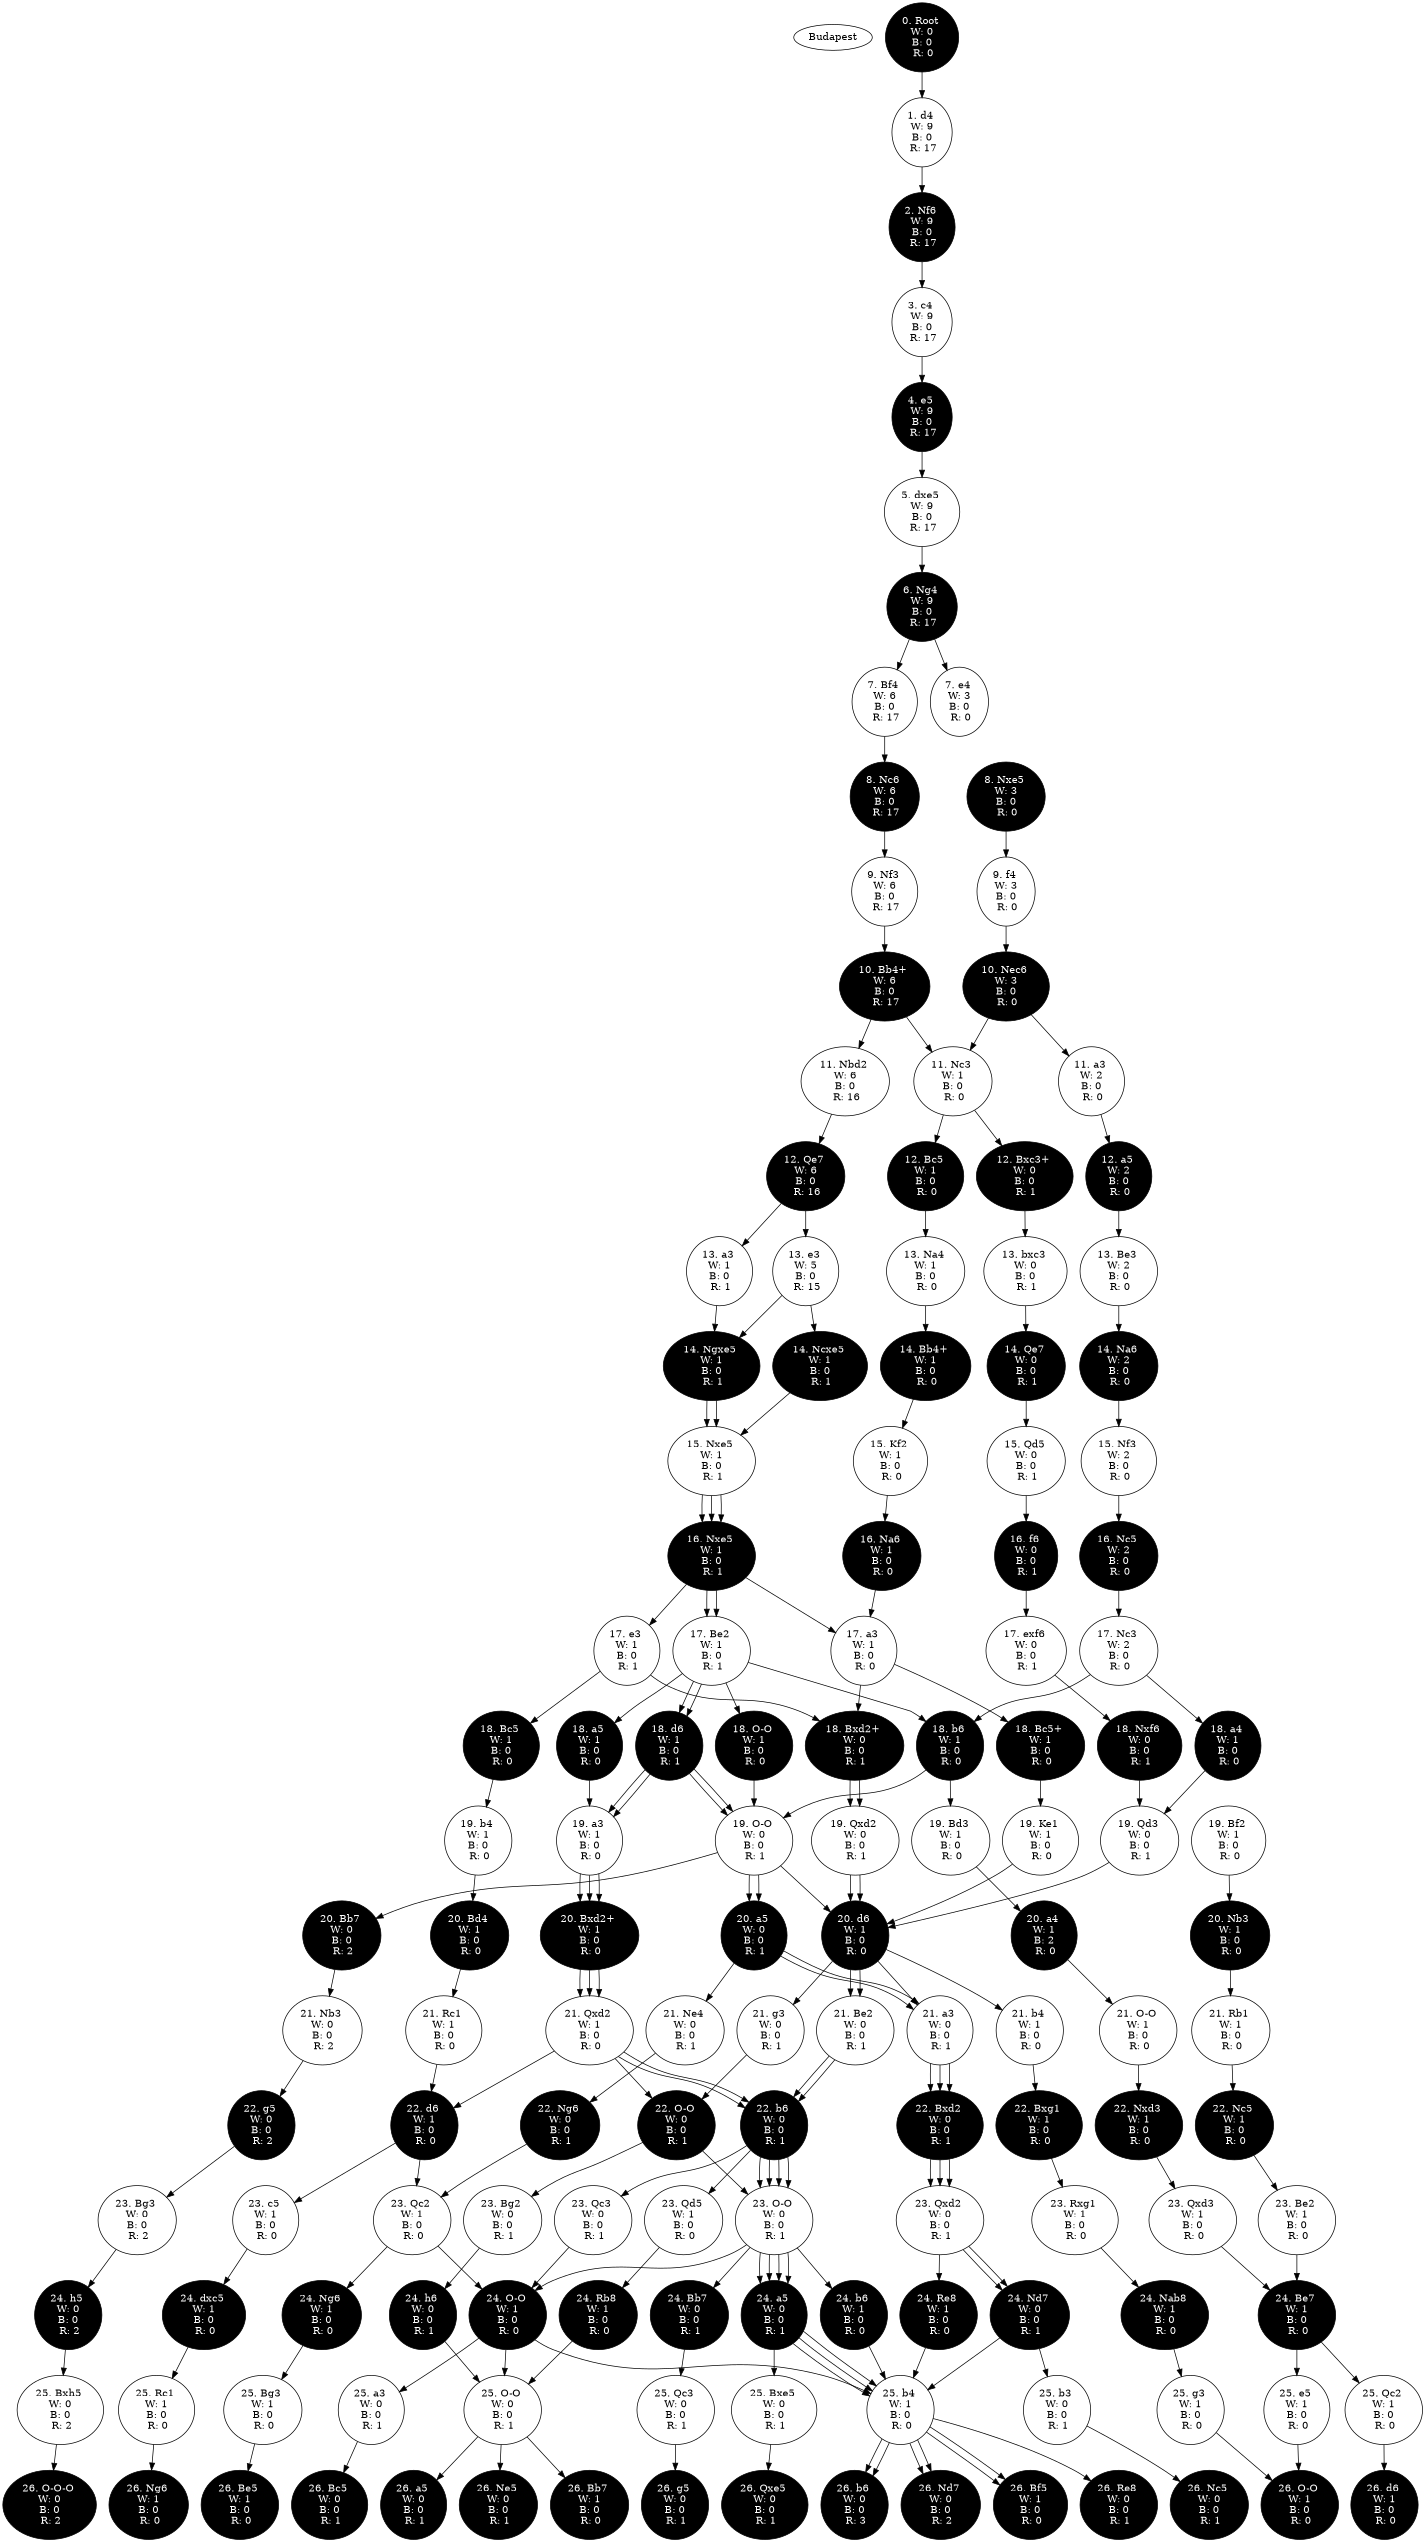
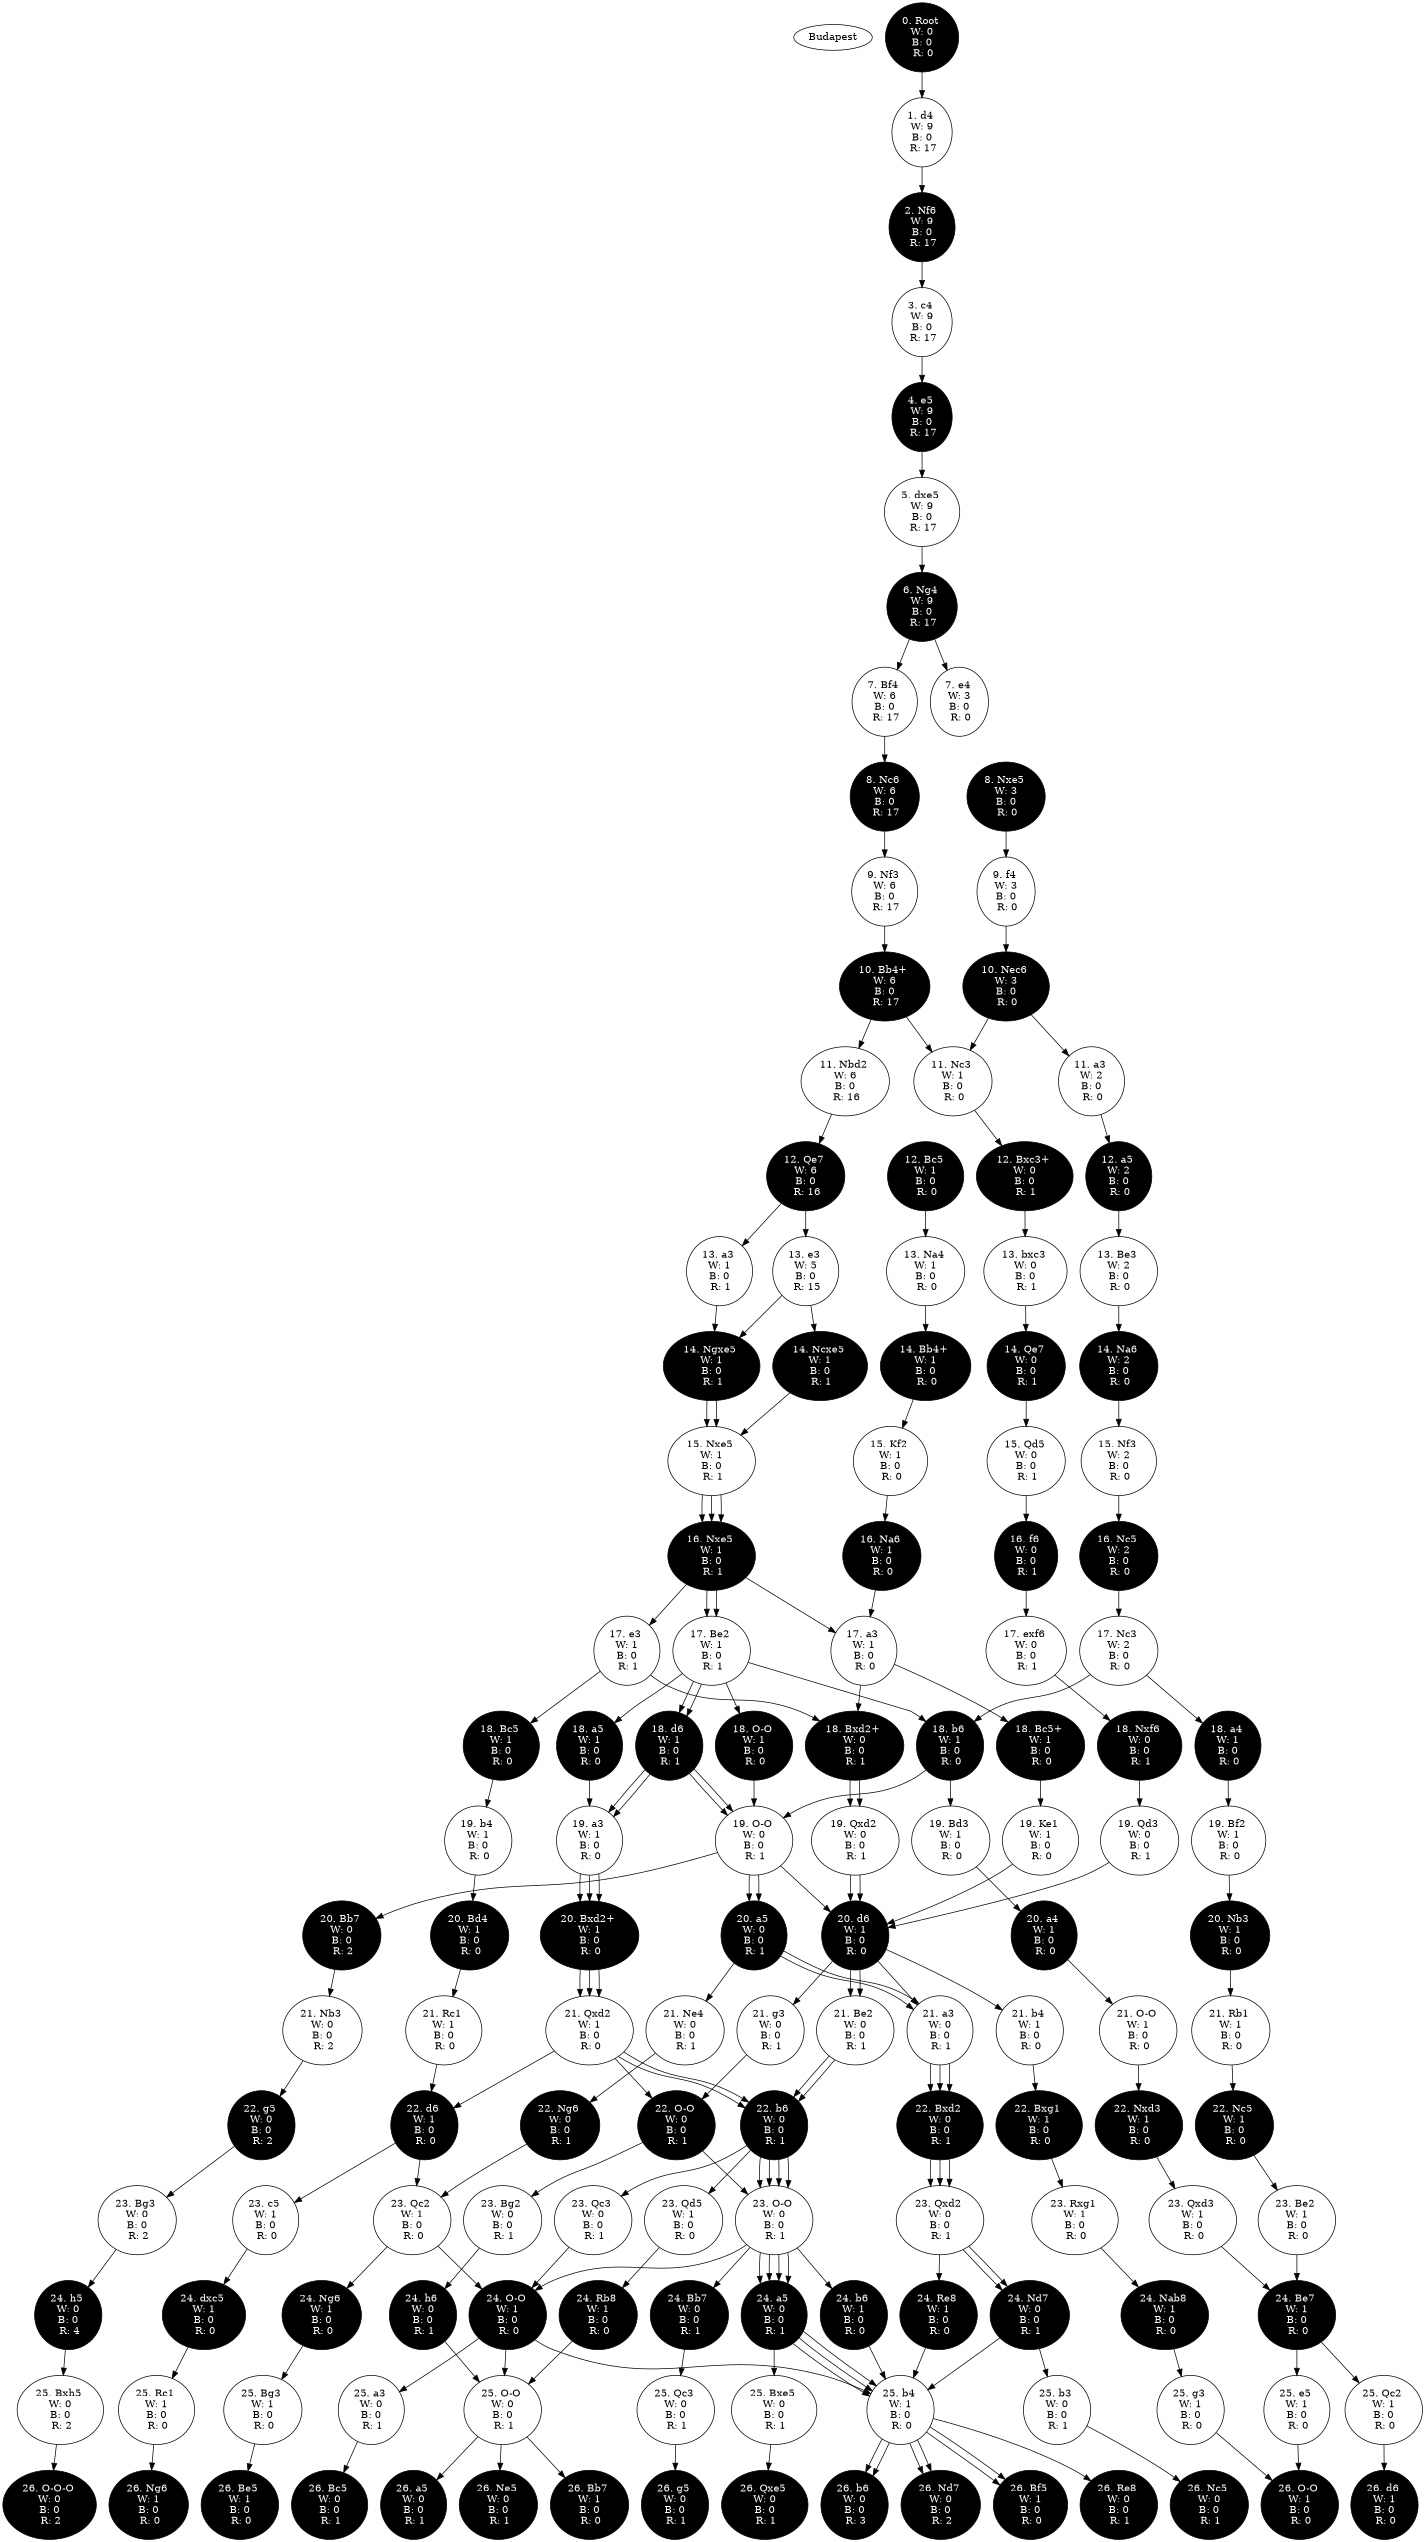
(940, 1125) -> none
(1187, 1789) -> (1228, 1790)
(1044, 1935) -> (1044, 1935)
(68, 2315) -> (68, 2315)
